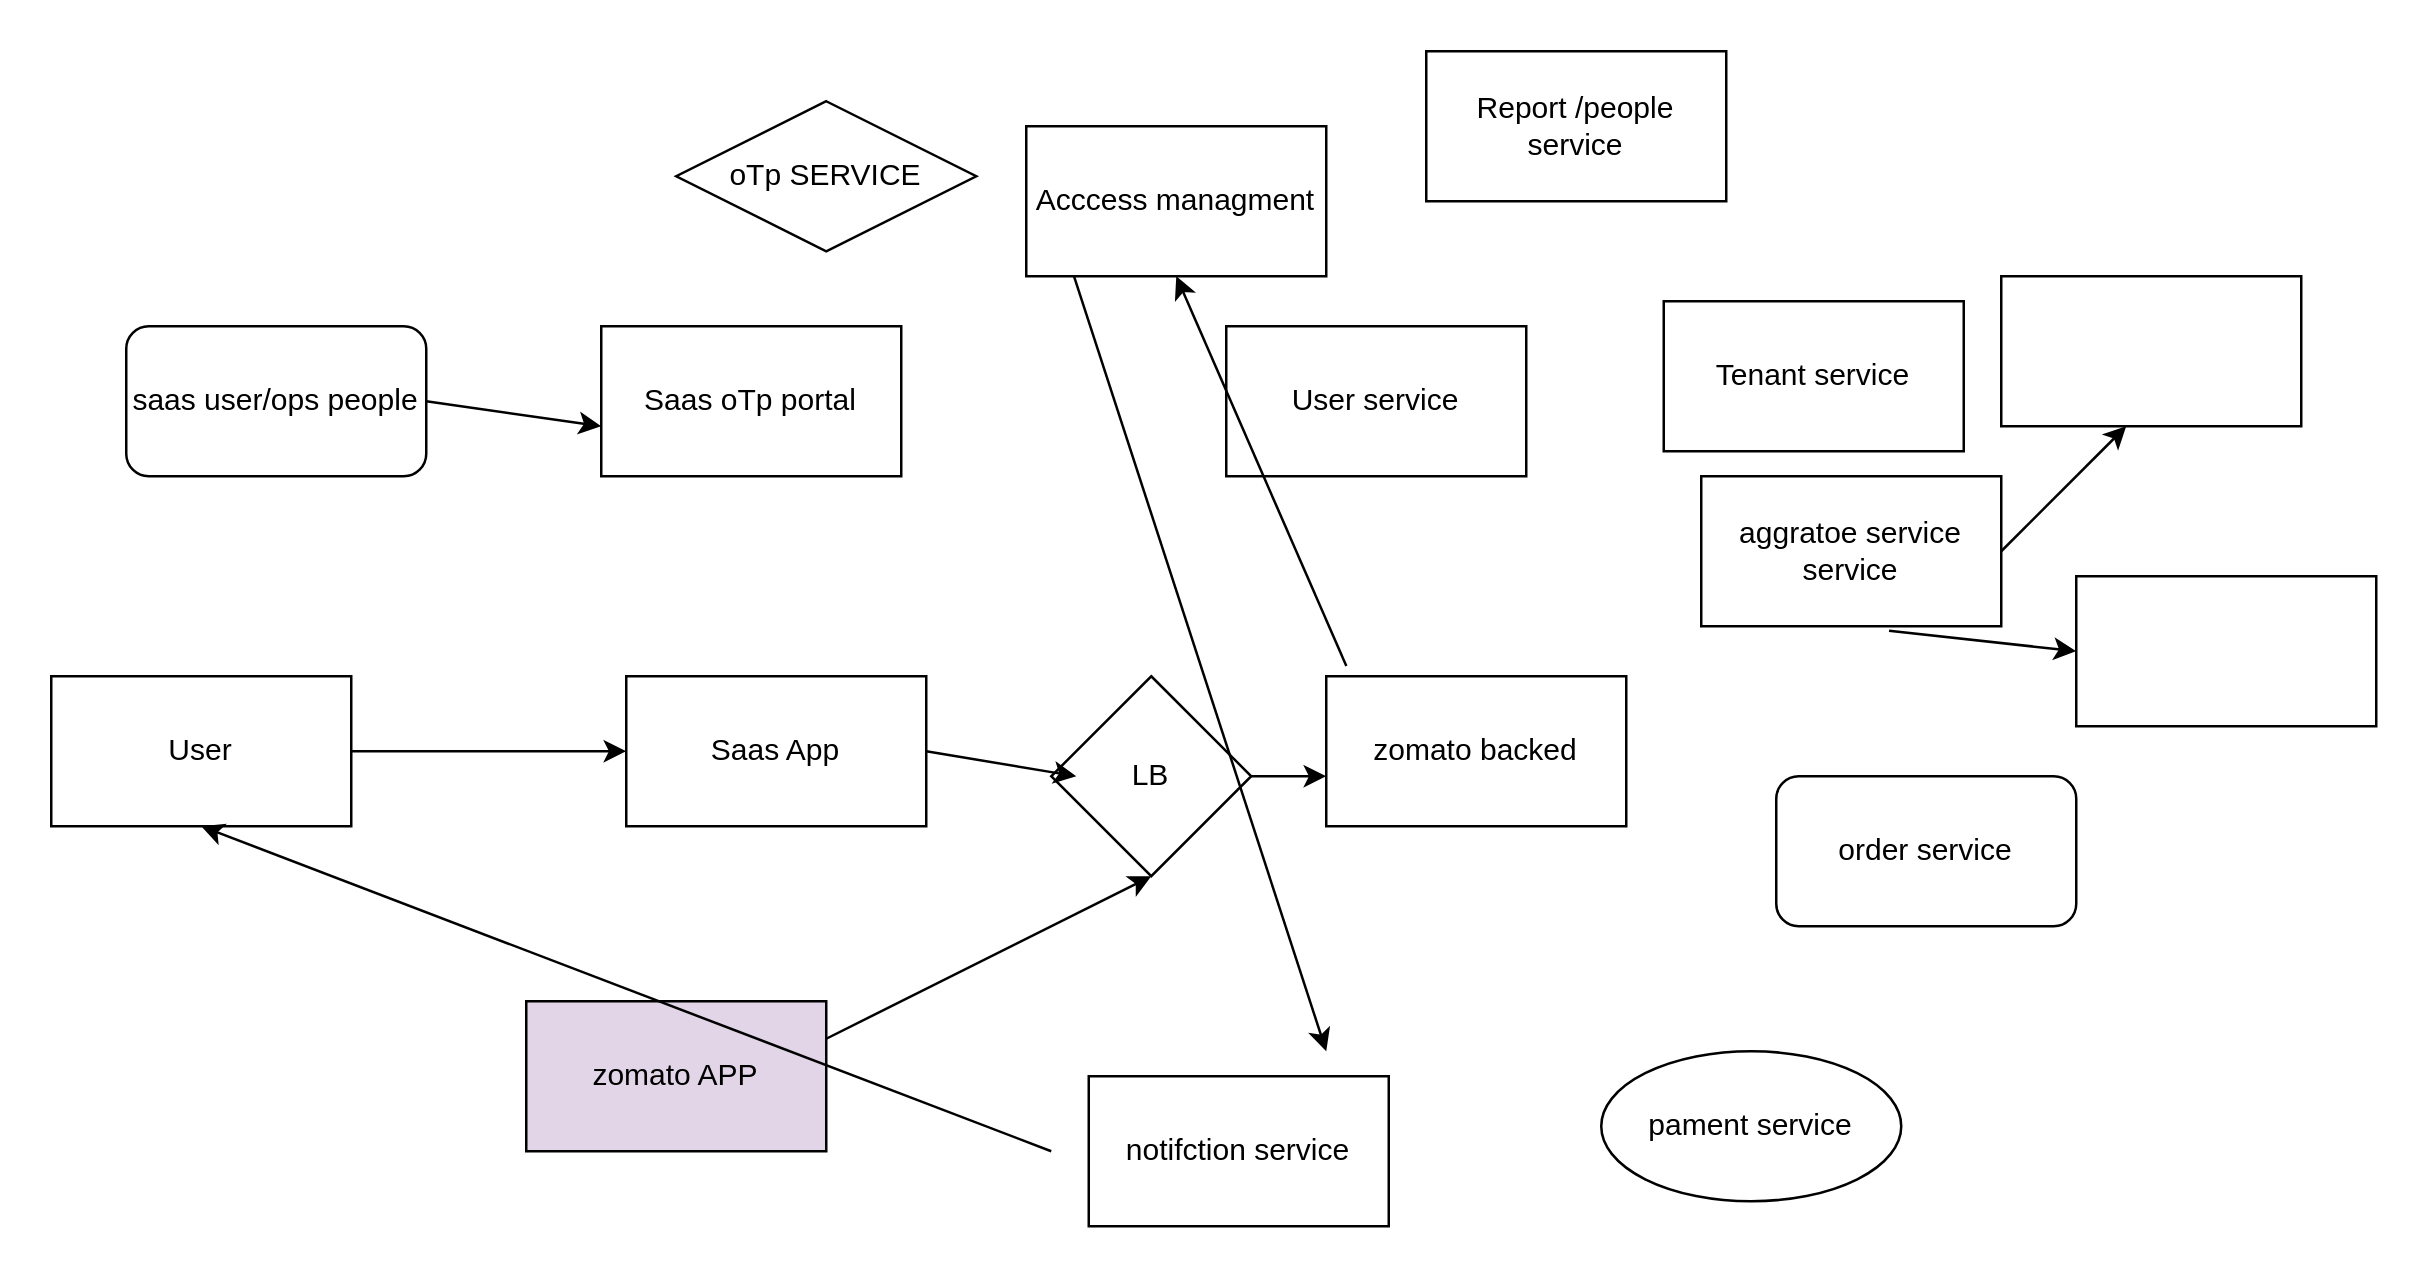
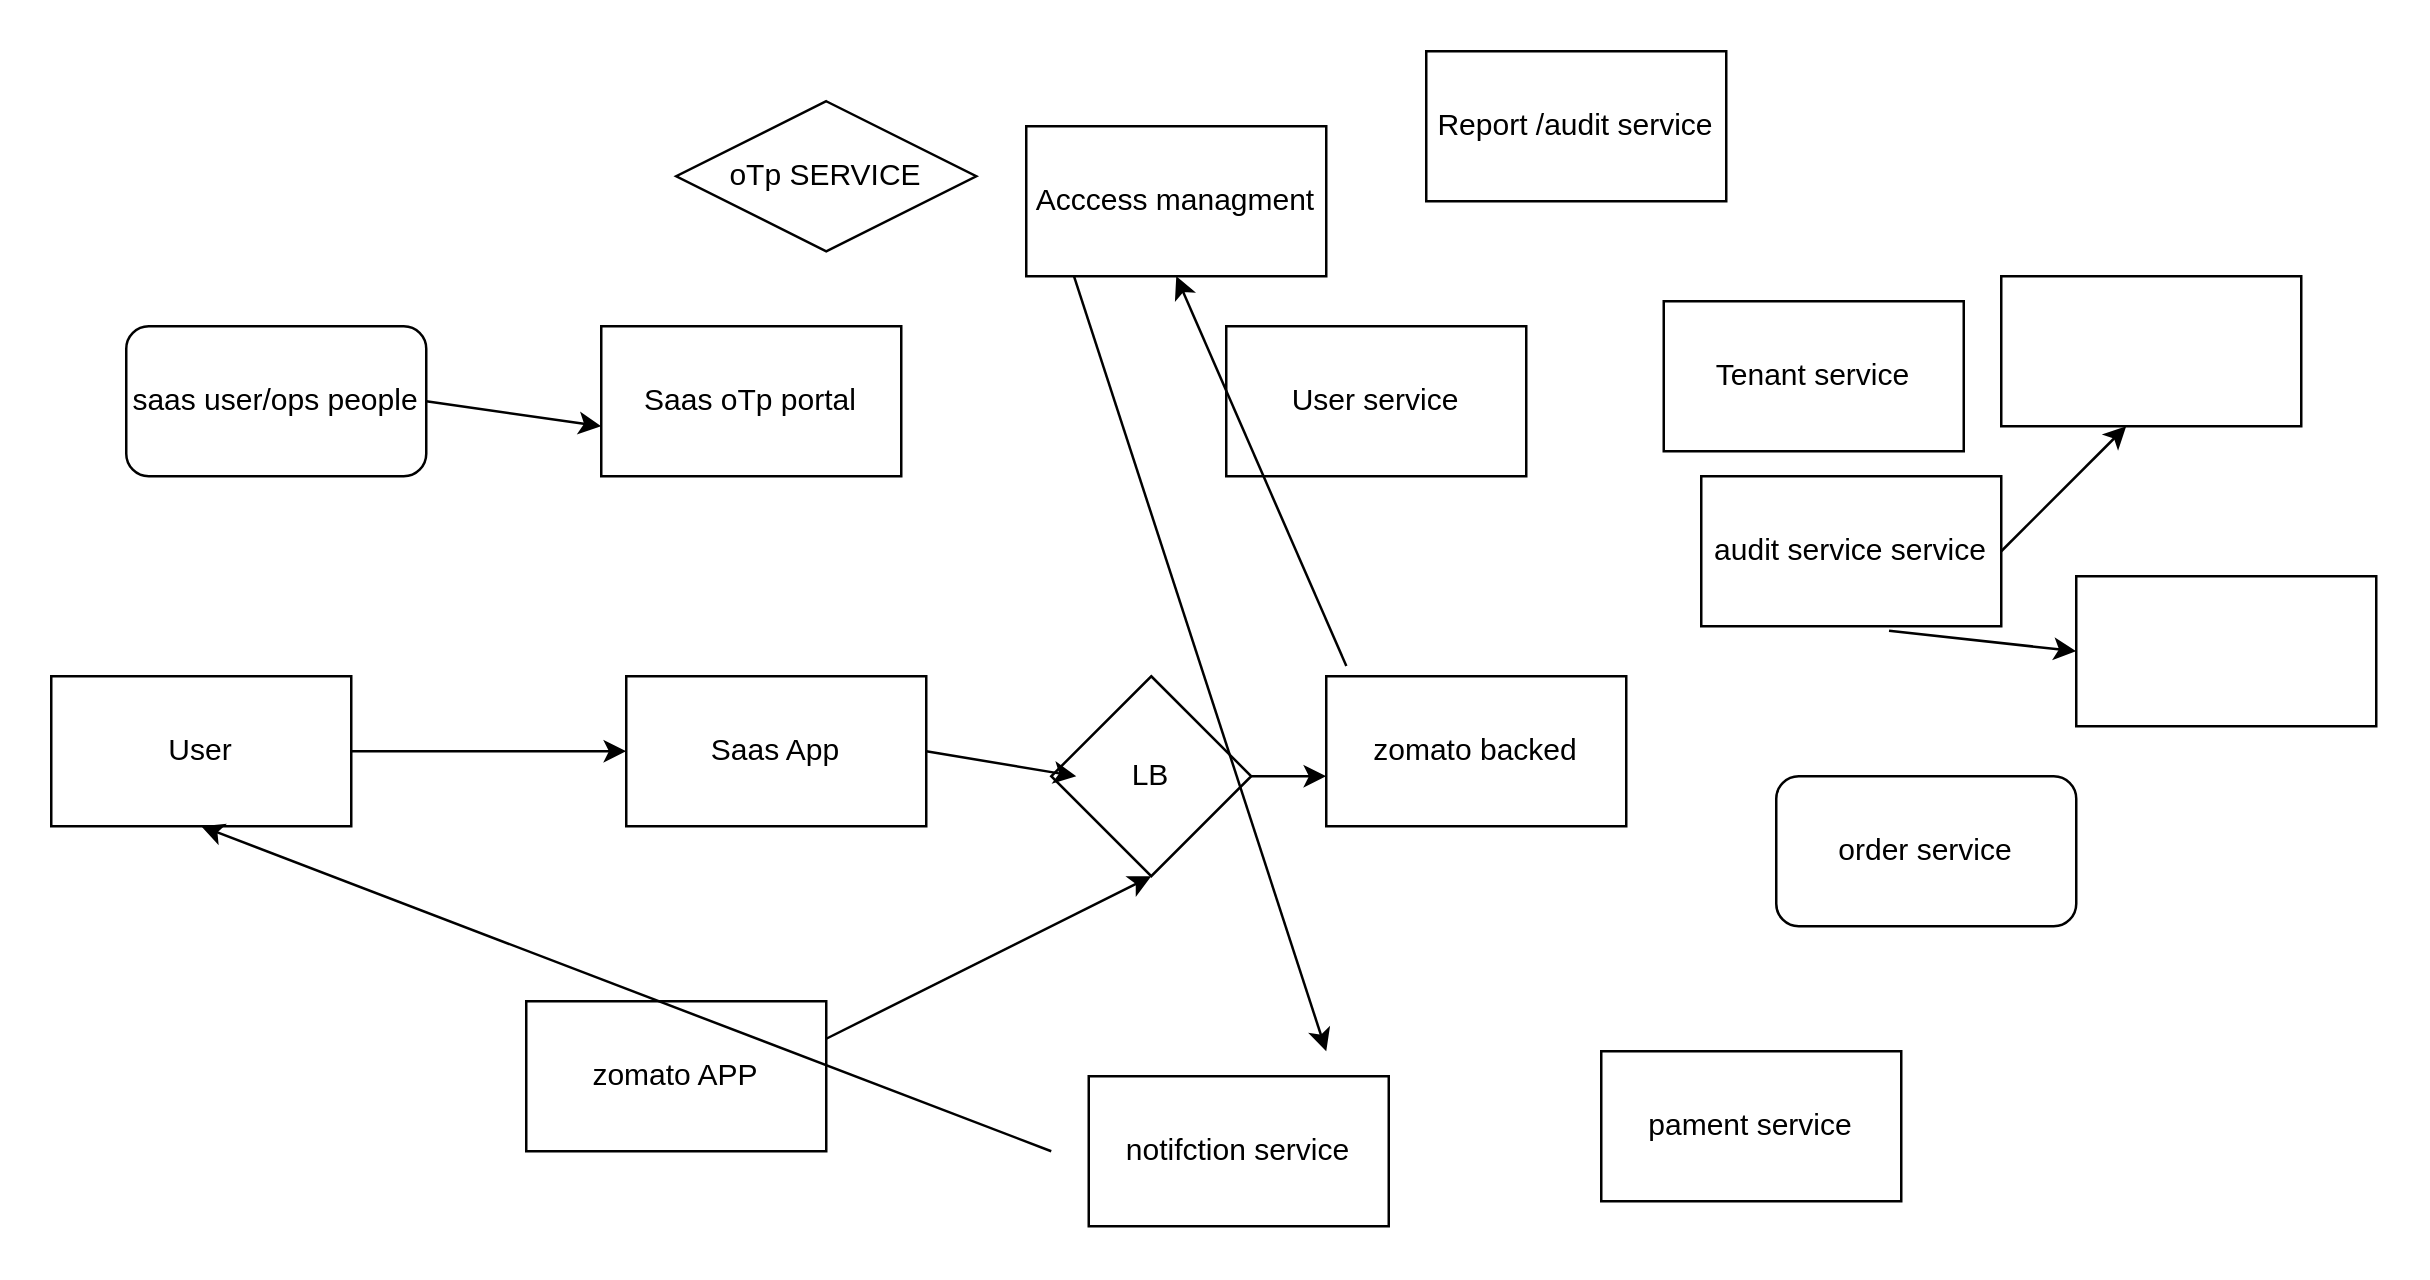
(1576, 126) -> (1576, 126)
(1851, 551) -> (1851, 551)
(676, 1076) -> (676, 1076)
(1751, 1126) -> (1751, 1126)
